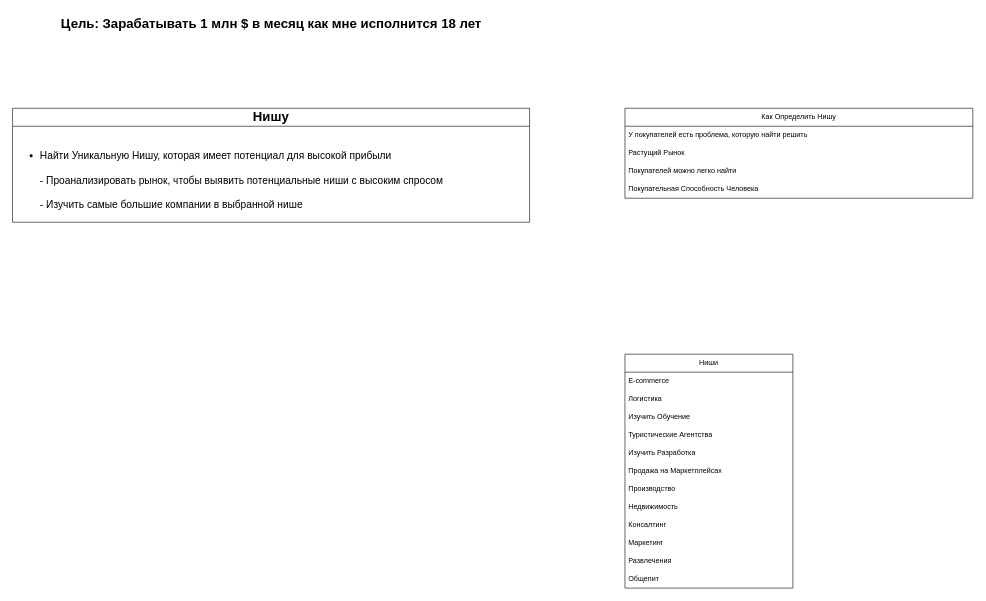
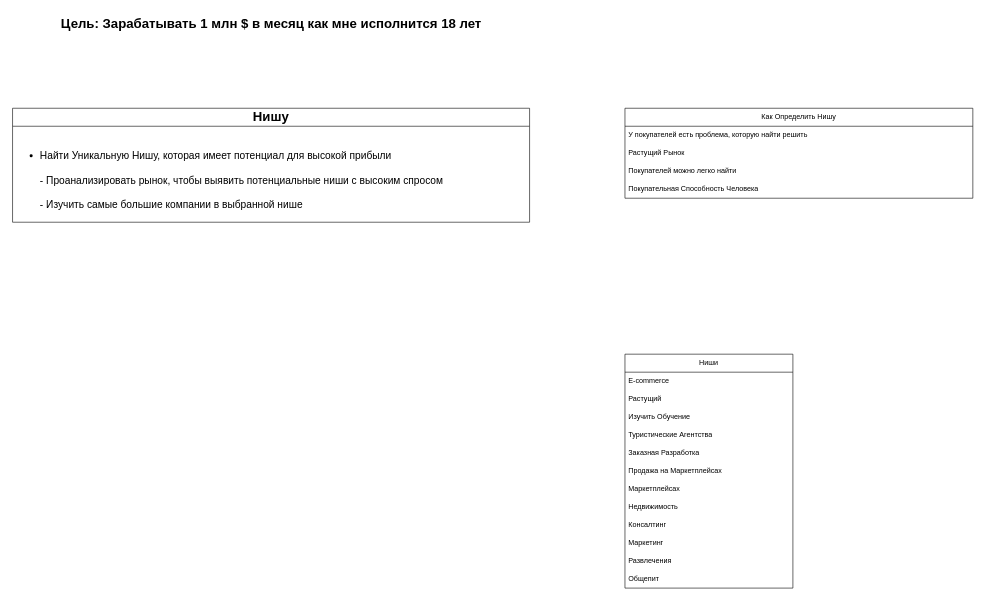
(647, 399) -> (645, 399)
(664, 453) -> (666, 453)
(653, 489) -> (655, 489)
